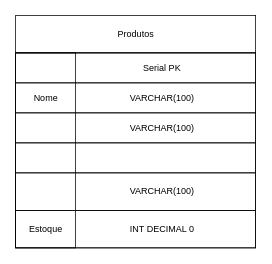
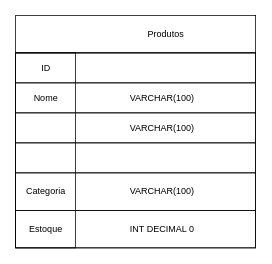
(135, 34) -> (165, 34)
none -> (45, 68)
(162, 68) -> none
none -> (45, 192)
